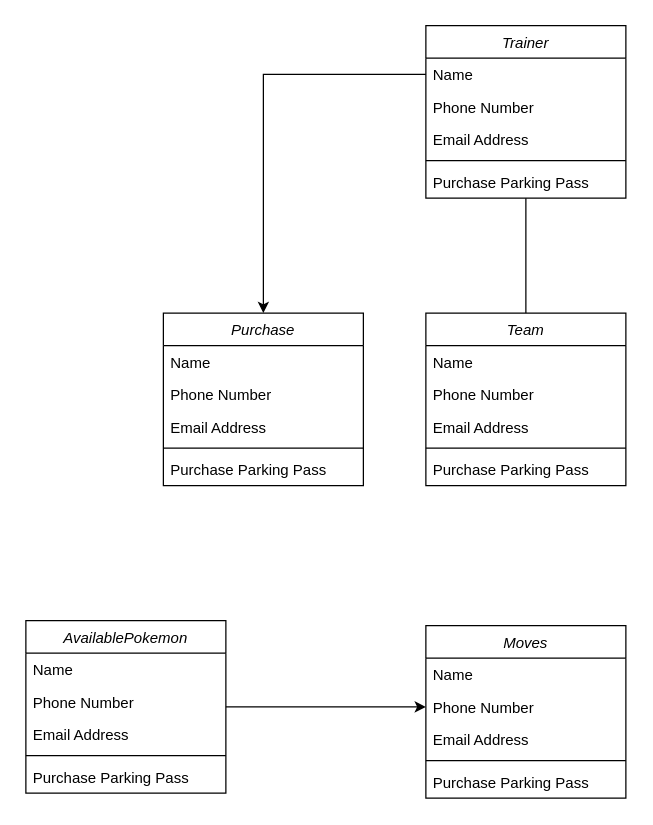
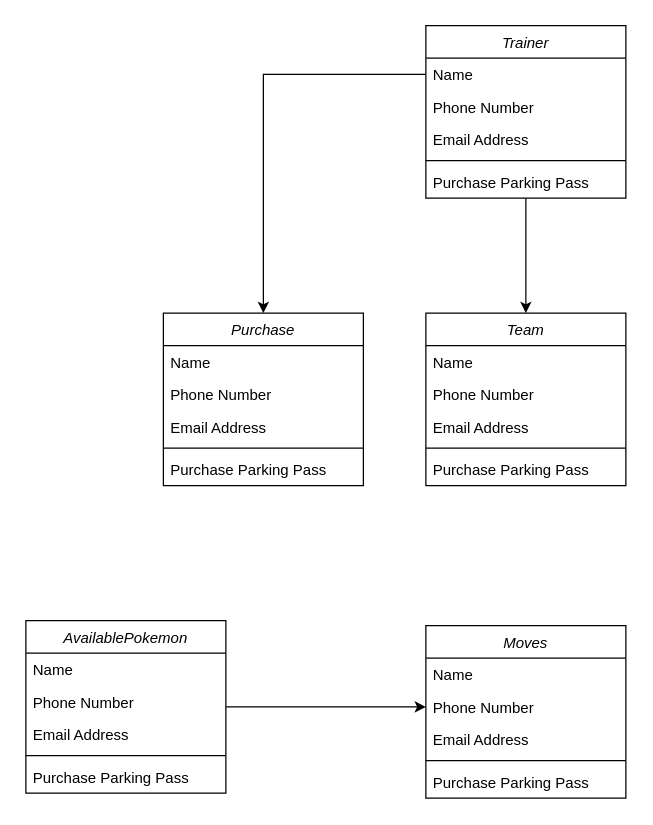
(526, 306) -> (526, 303)
